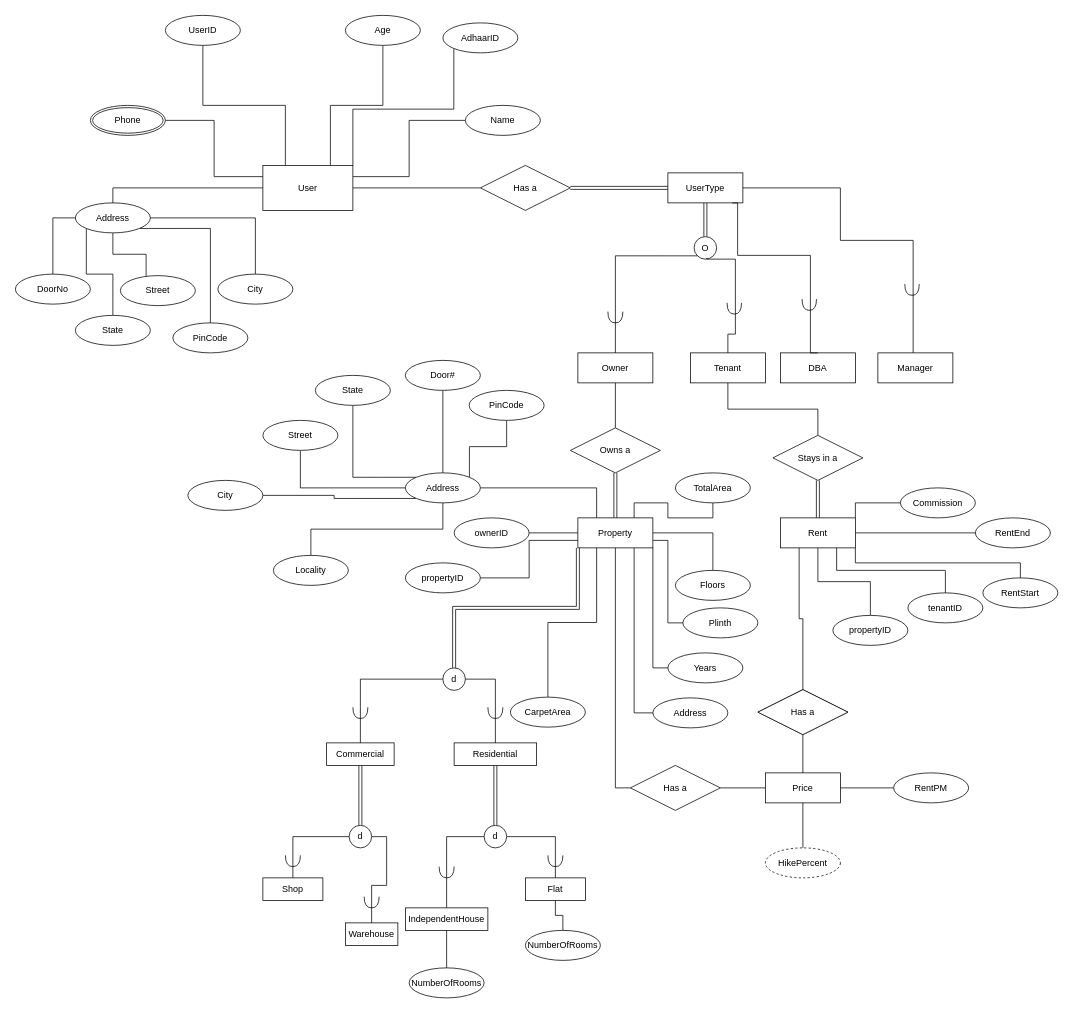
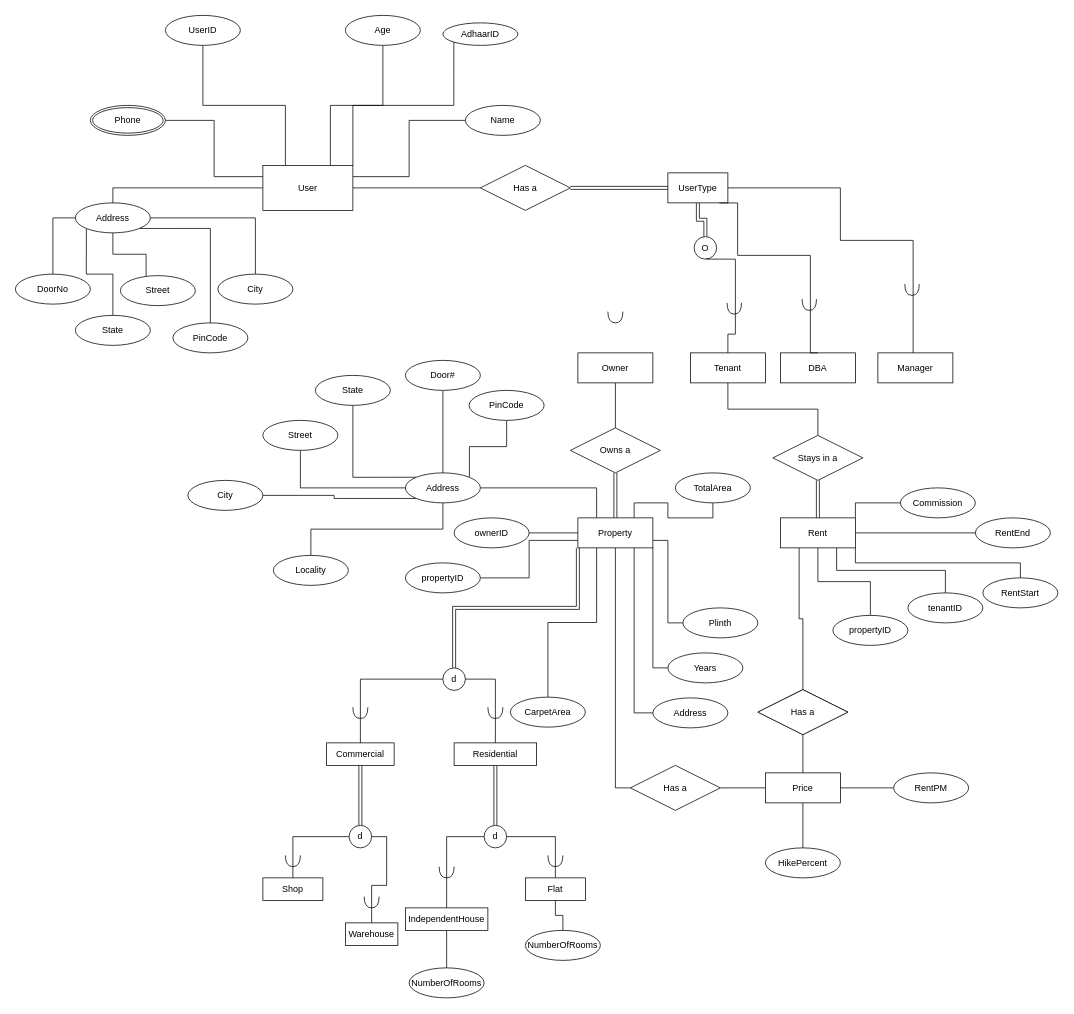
(480, 38) -> (480, 34)
(705, 188) -> (698, 188)
(615, 263) -> none
(701, 533) -> none
(713, 585) -> none
(803, 863) -> (803, 863)
